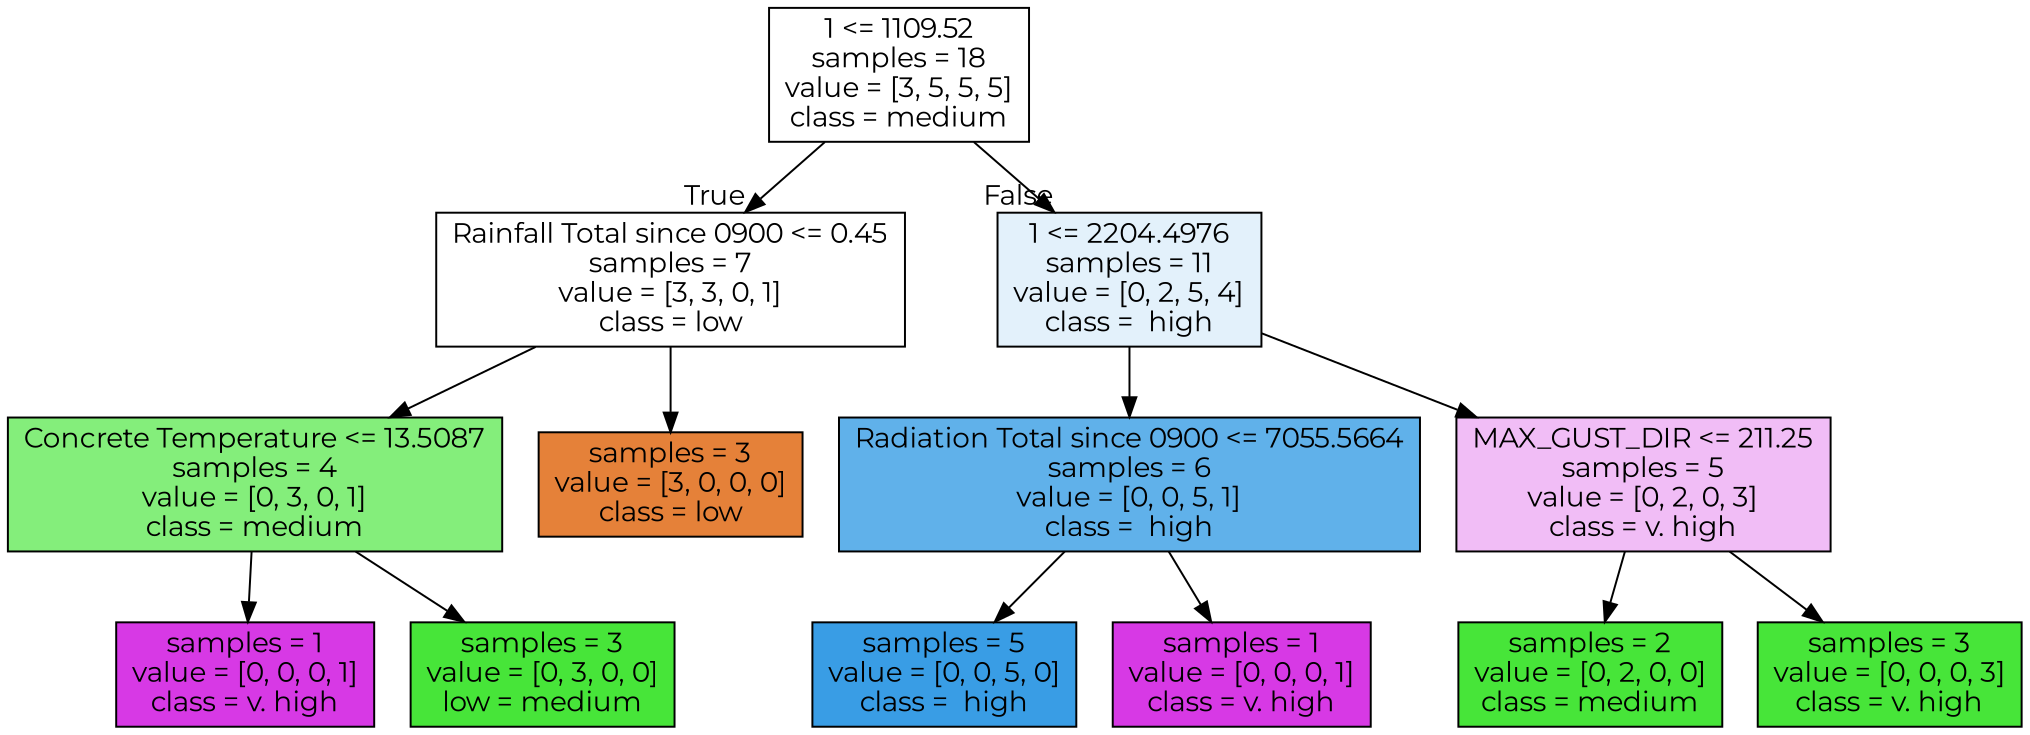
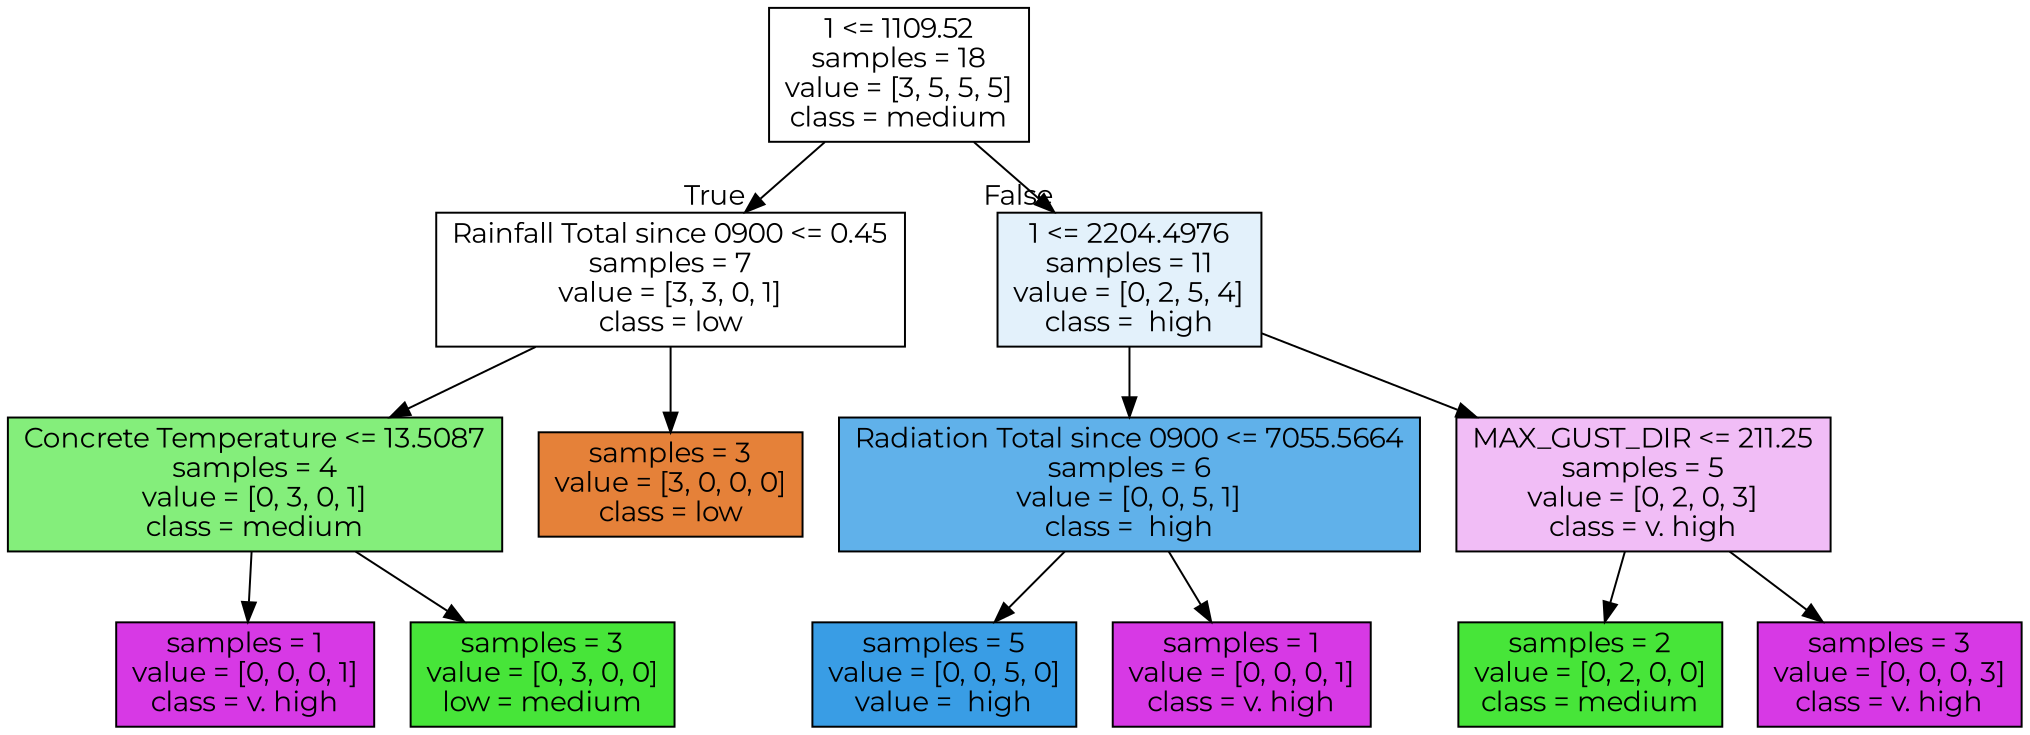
(944, 675) -> (944, 675)
(1890, 675) -> (1890, 675)
